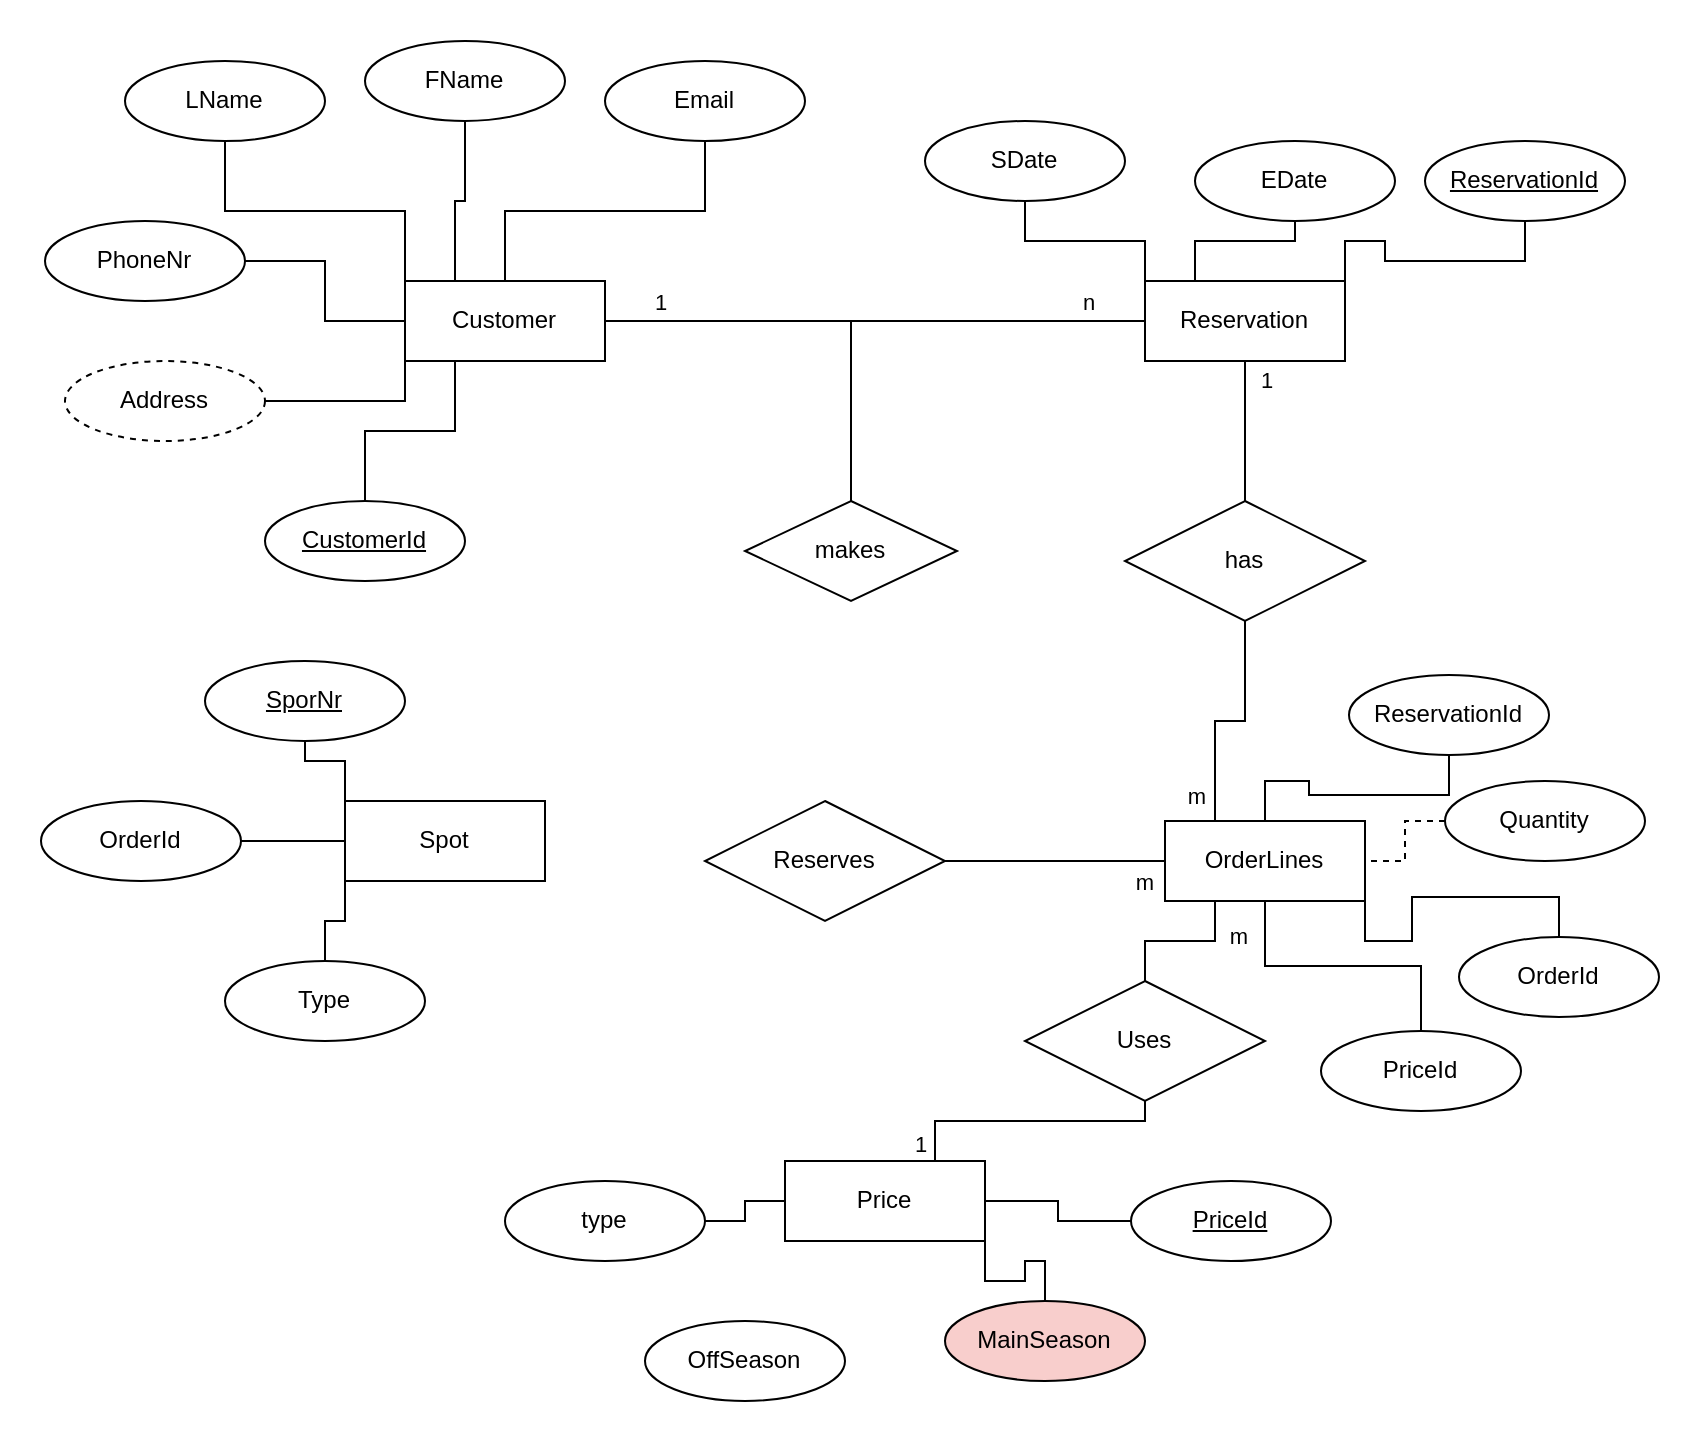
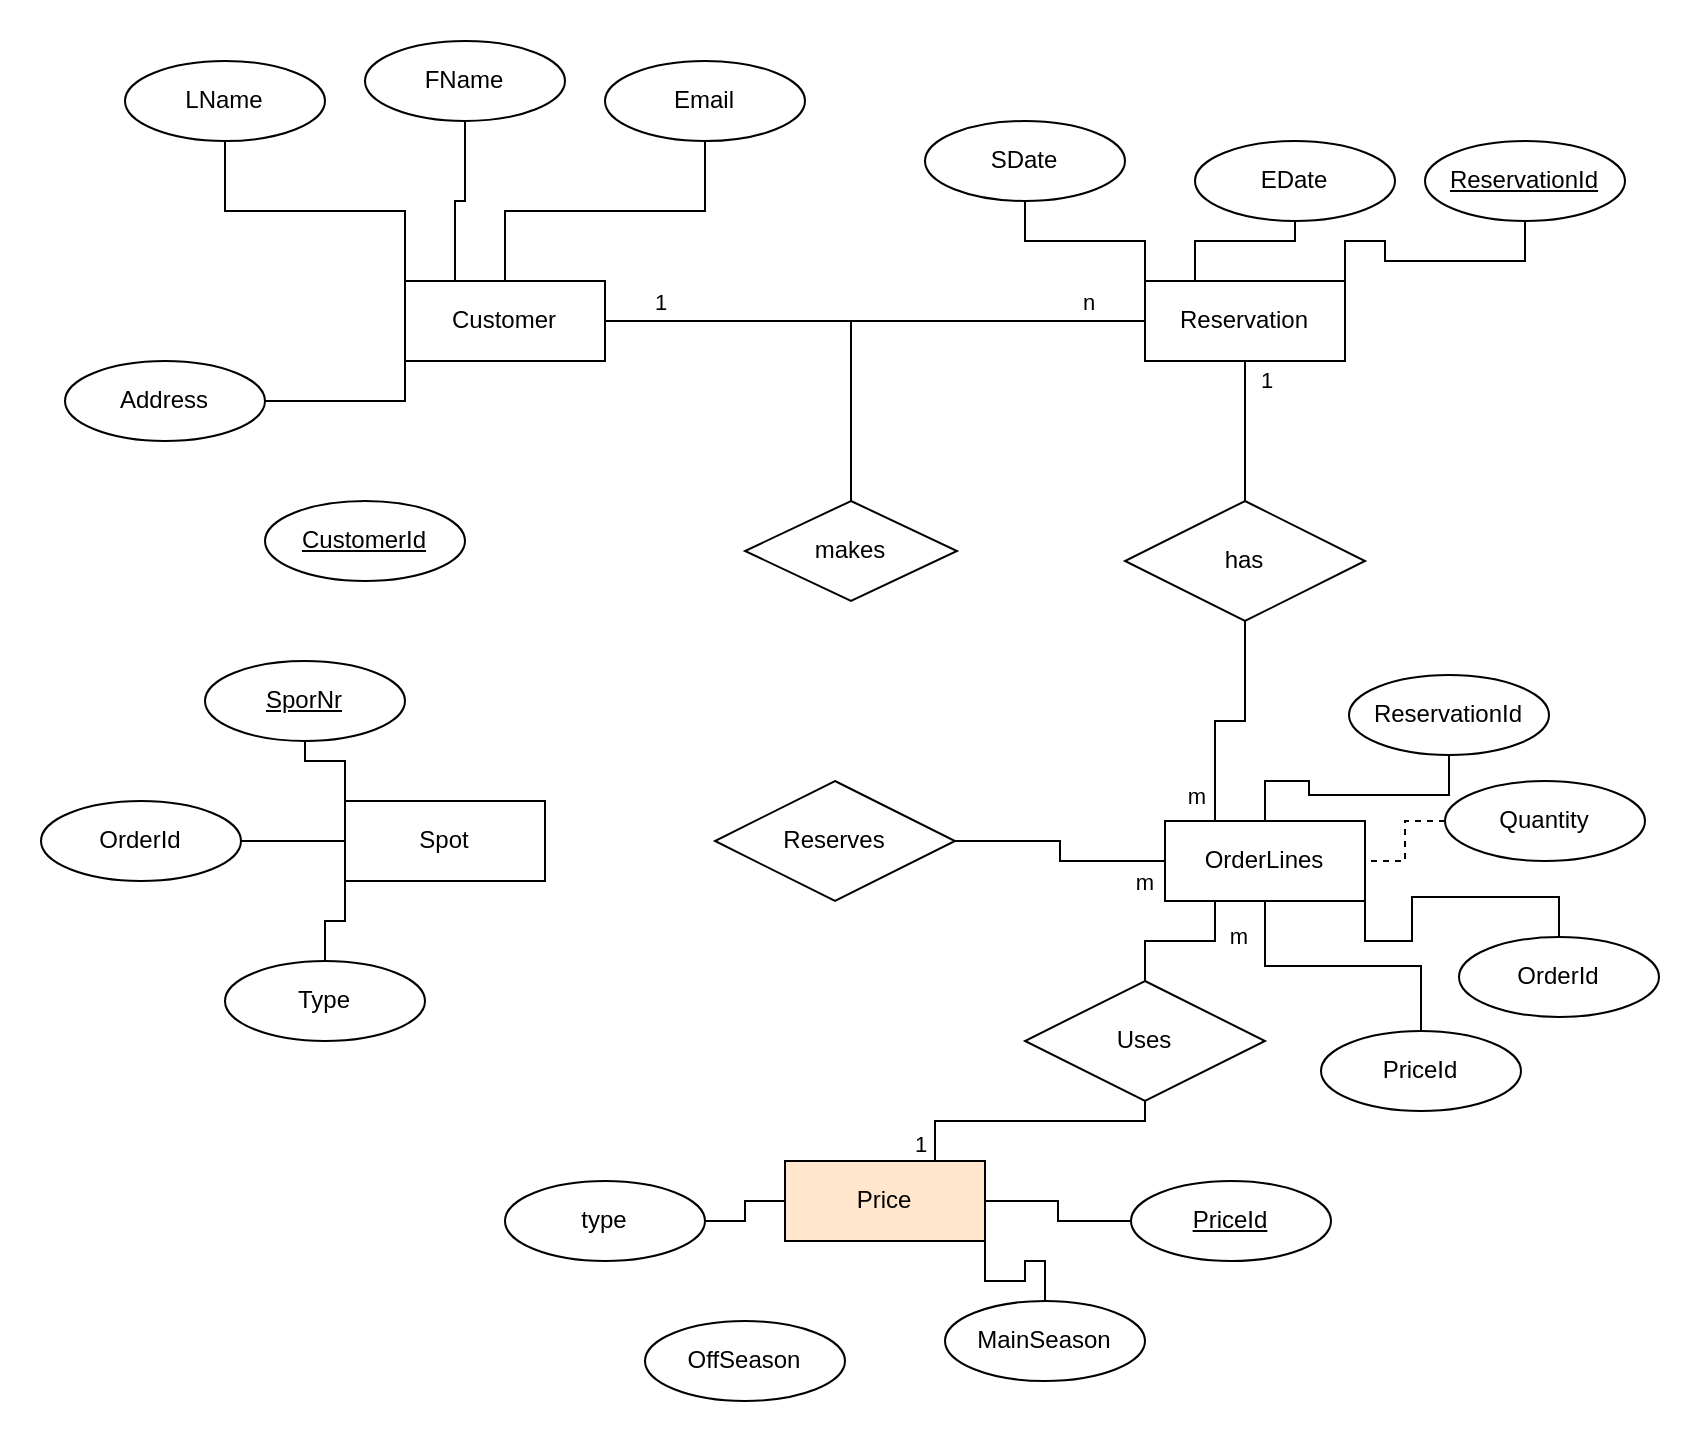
(145, 261) -> none
(325, 291) -> none
(165, 401) -> (165, 401)
(410, 431) -> none
(825, 861) -> (835, 841)
(885, 1201) -> (885, 1201)
(1045, 1341) -> (1045, 1341)
